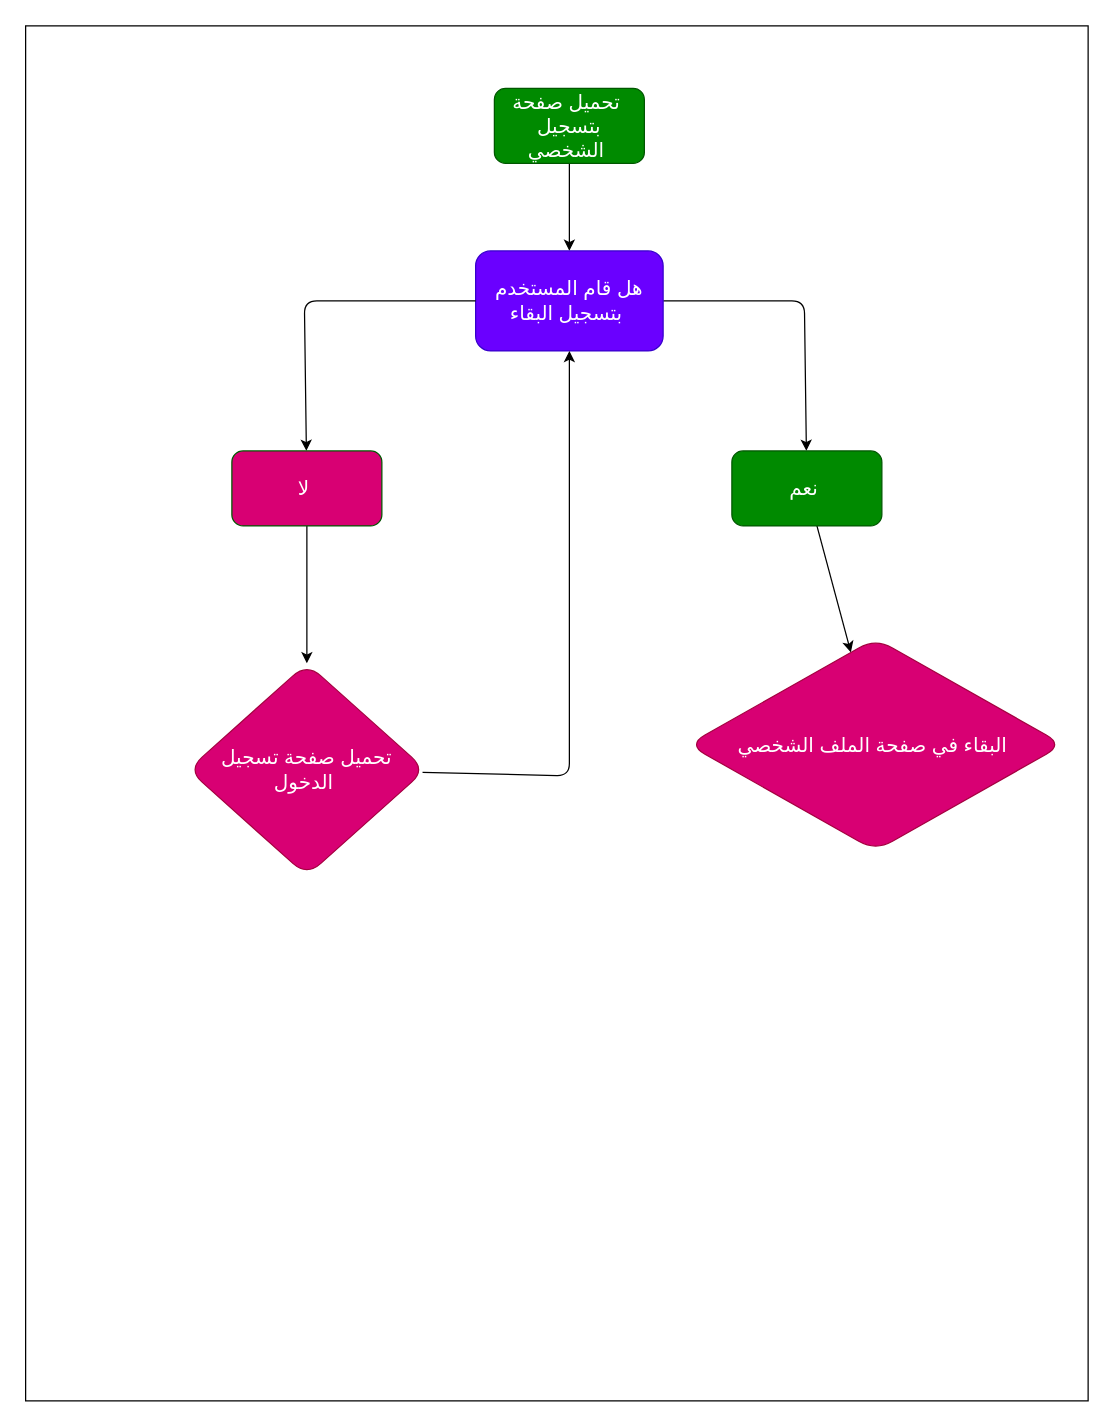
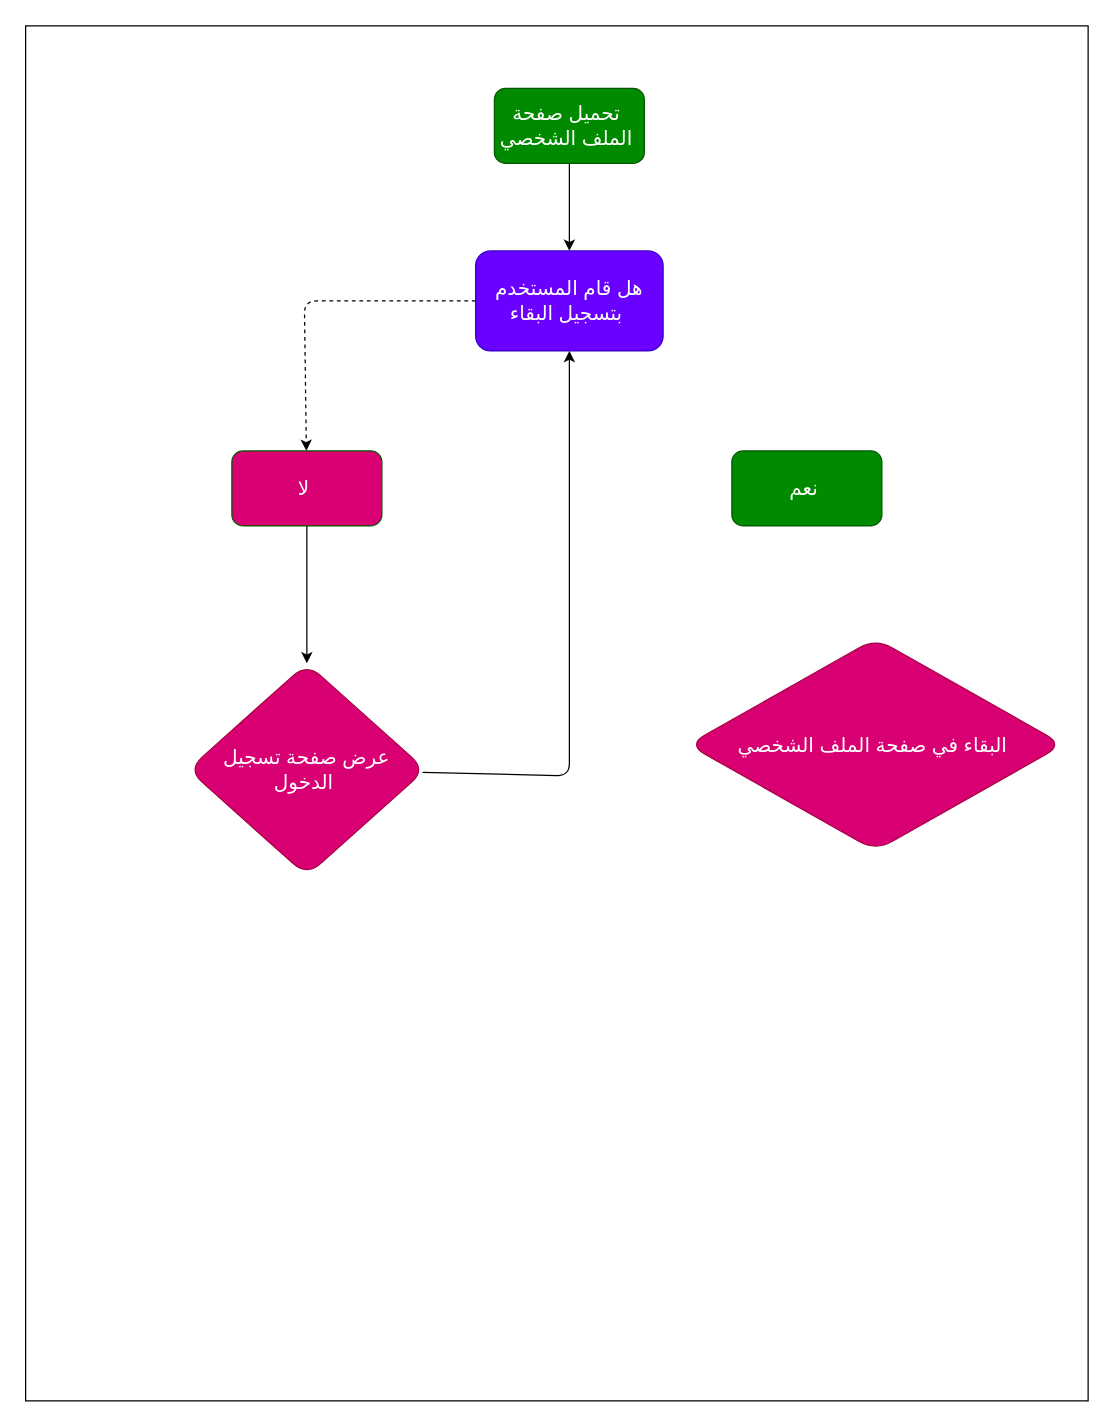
(569, 126) -> (569, 126)
(323, 301) -> (323, 301)
(801, 304) -> none
(833, 585) -> none
(307, 769) -> (307, 769)
